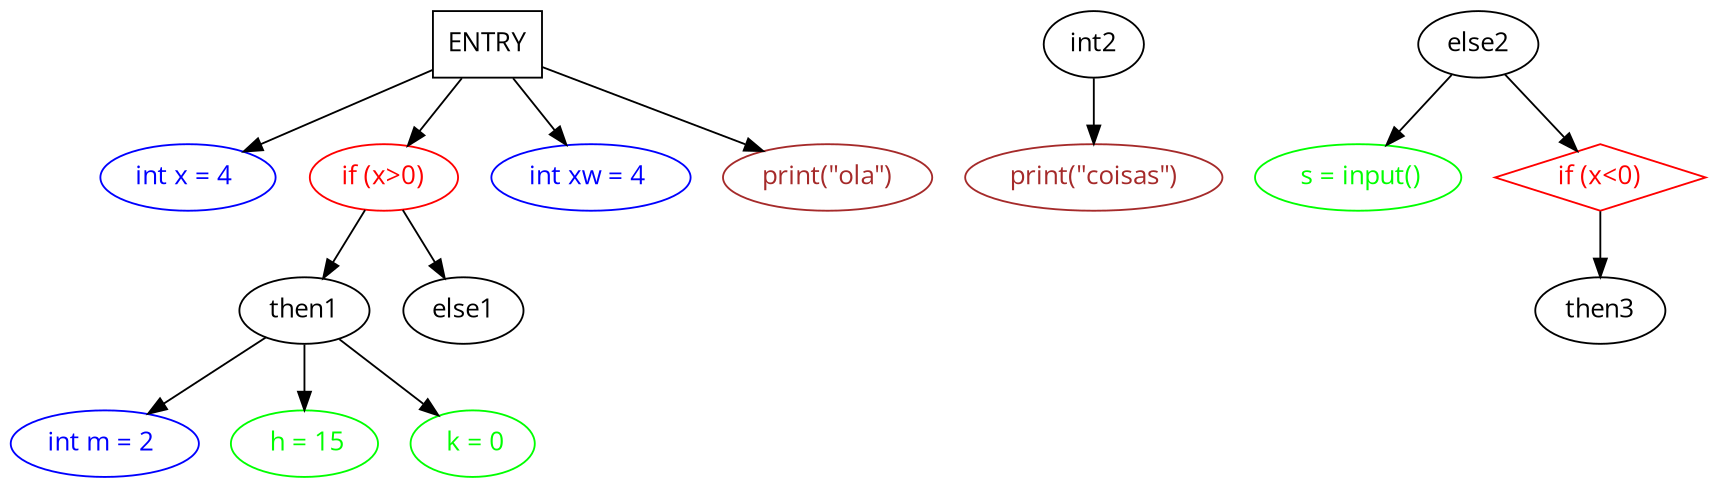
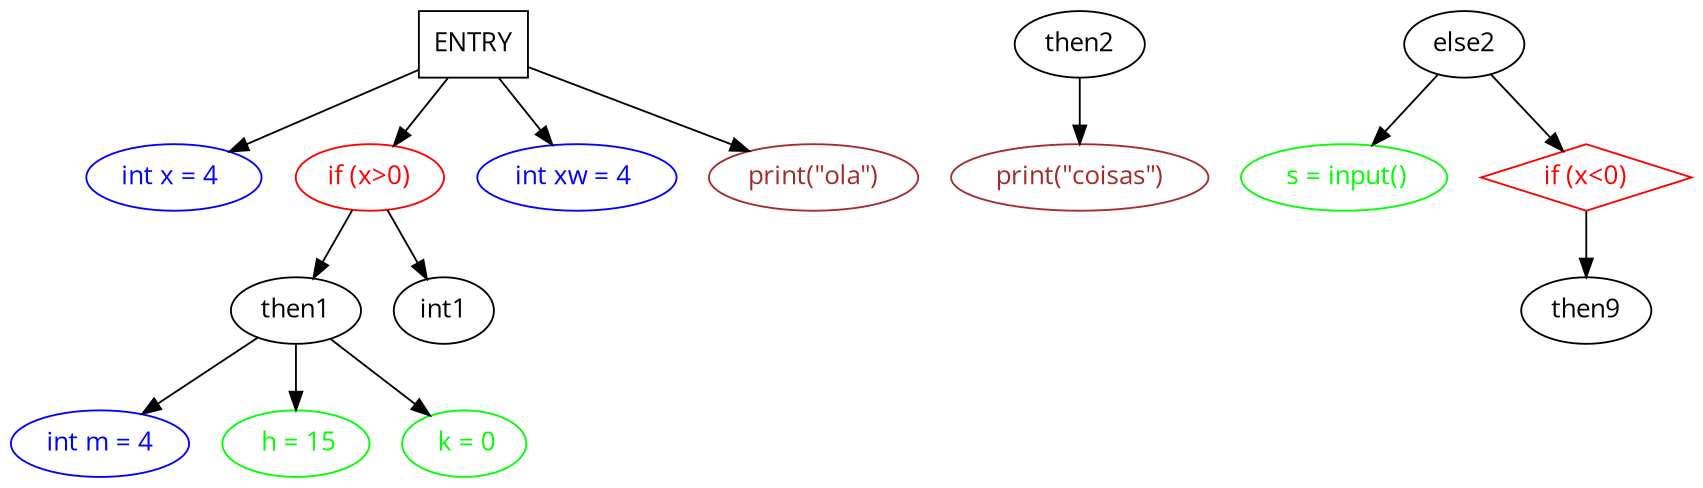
(1094, 44) -> (1080, 44)
(463, 311) -> (444, 311)
(1600, 311) -> (1586, 311)
(105, 444) -> (100, 444)
